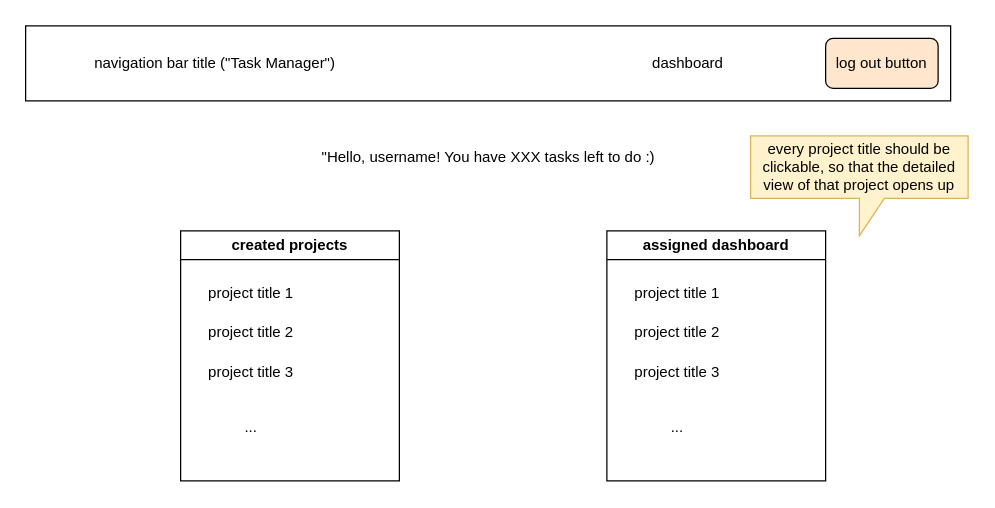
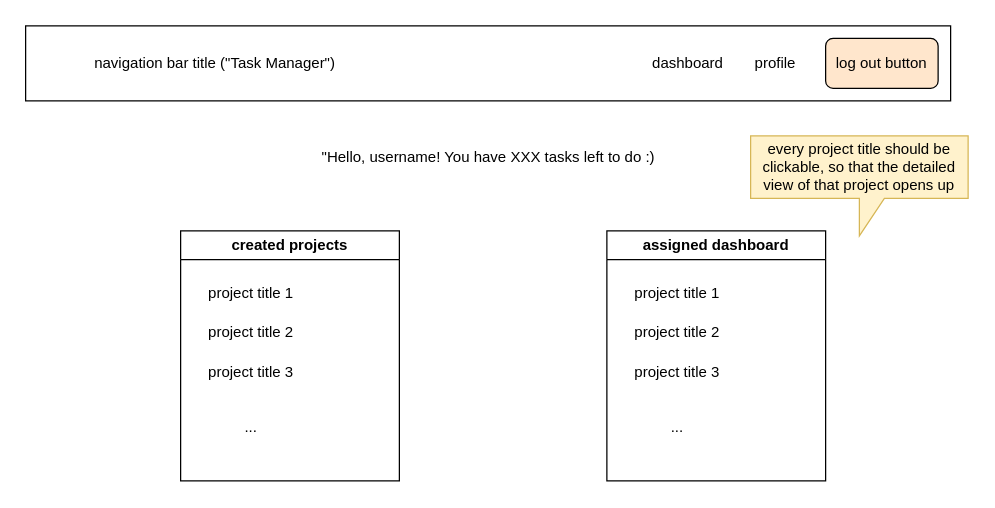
none -> (776, 63)
